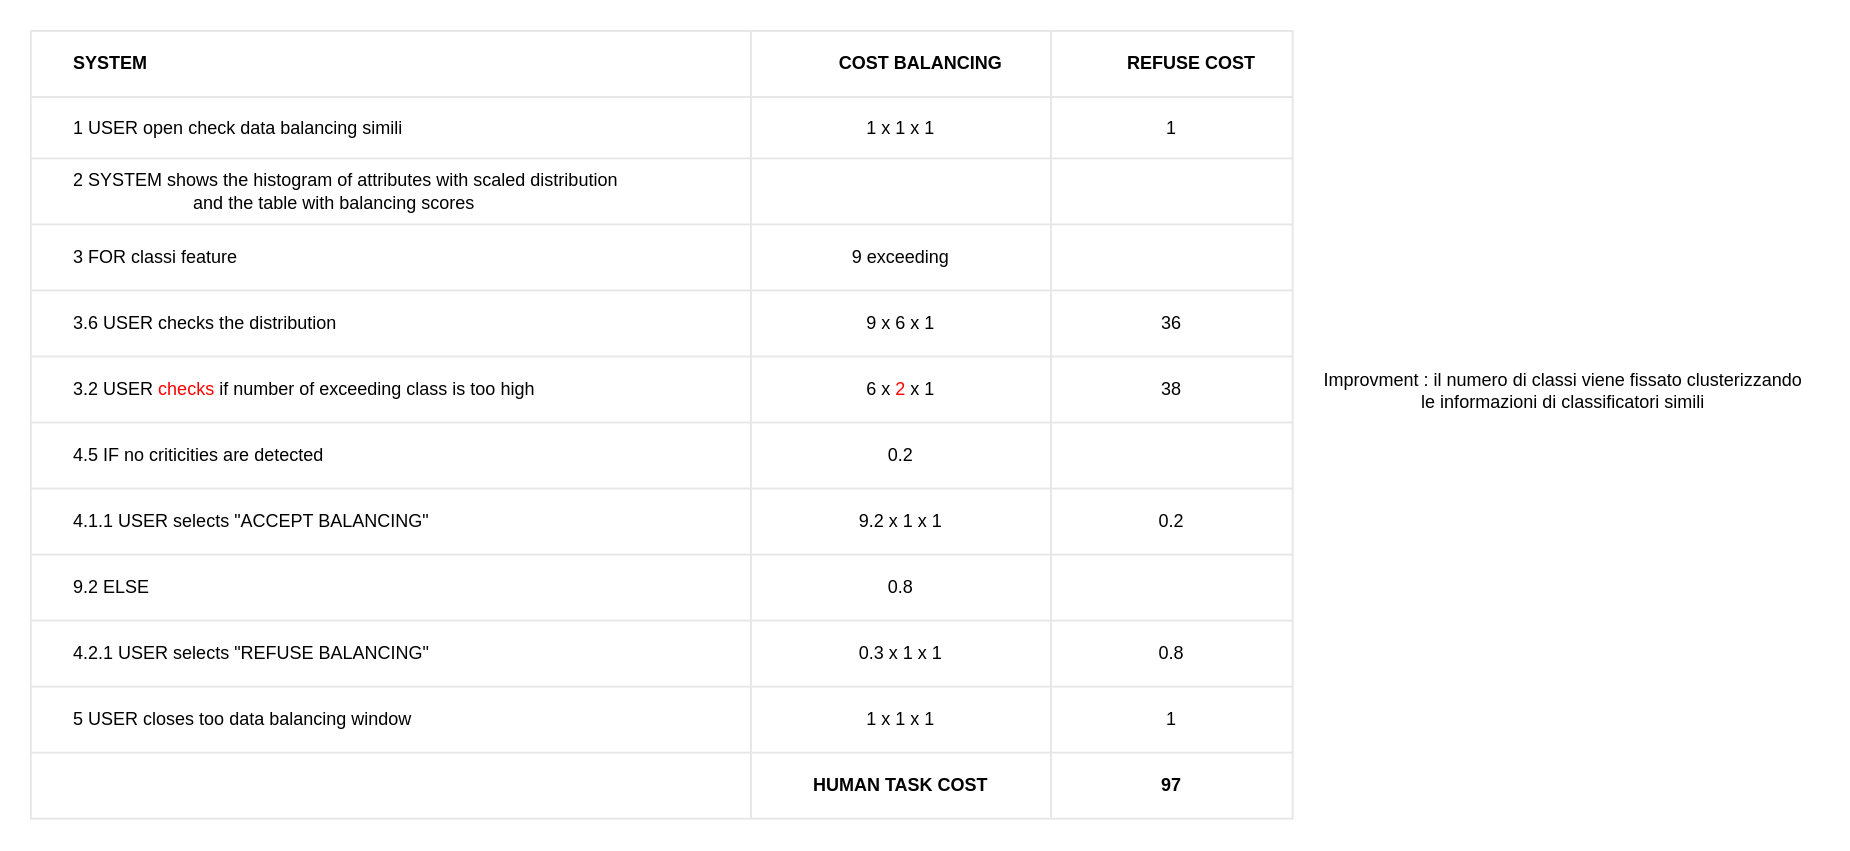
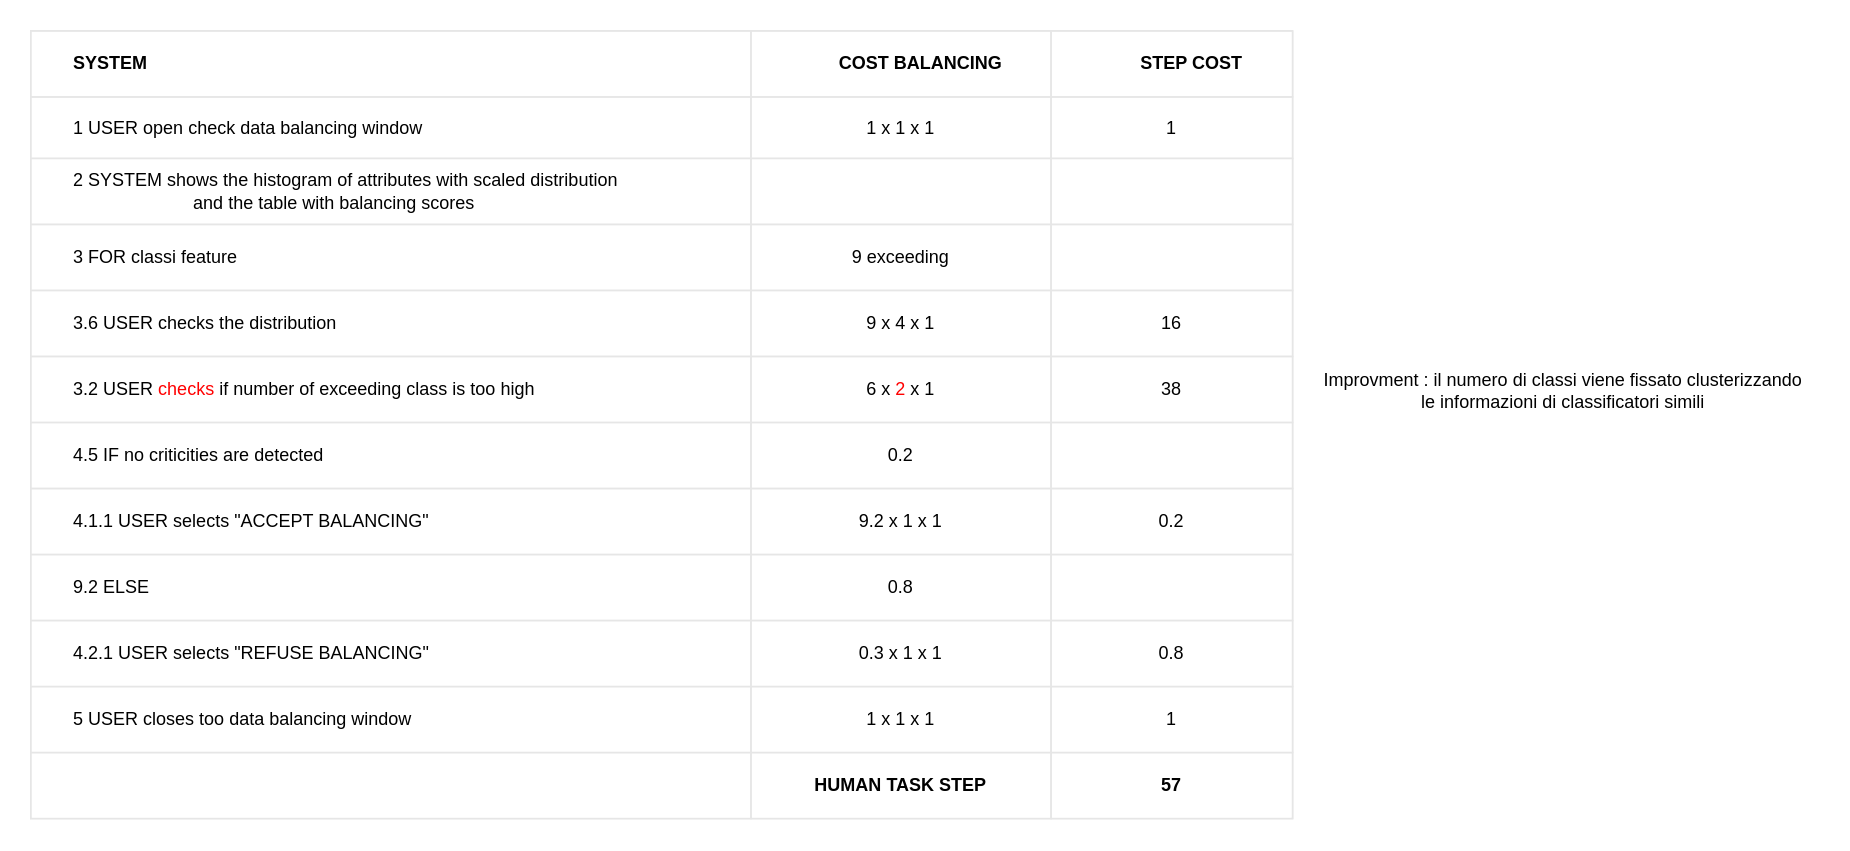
(1172, 64) -> (1172, 64)
(202, 128) -> (209, 128)
(901, 323) -> (901, 323)
(1172, 323) -> (1172, 323)
(901, 785) -> (901, 785)
(1172, 785) -> (1172, 785)
